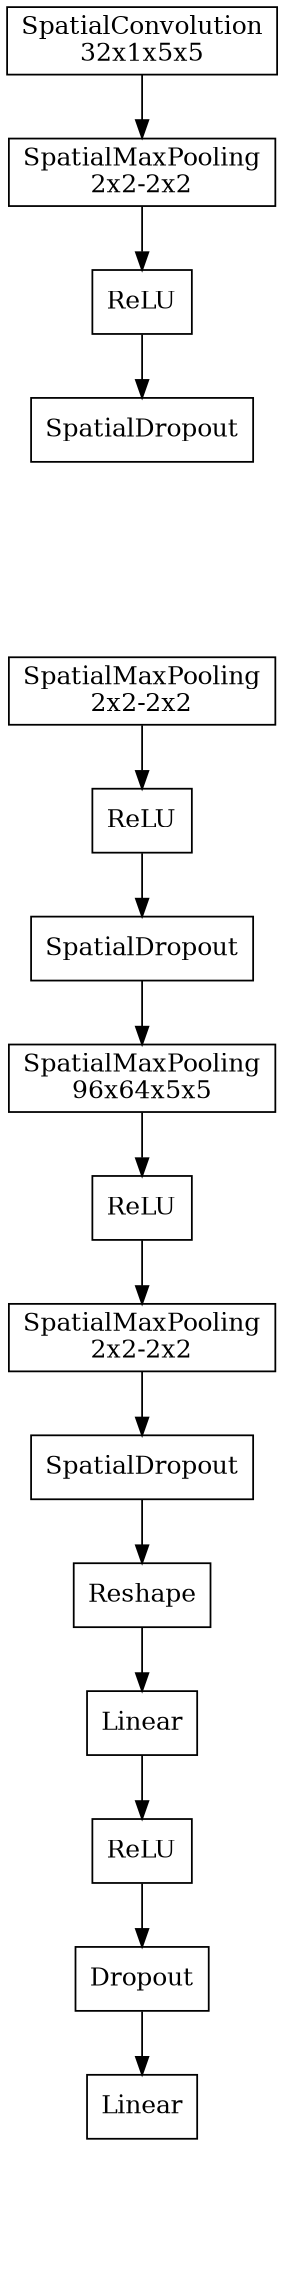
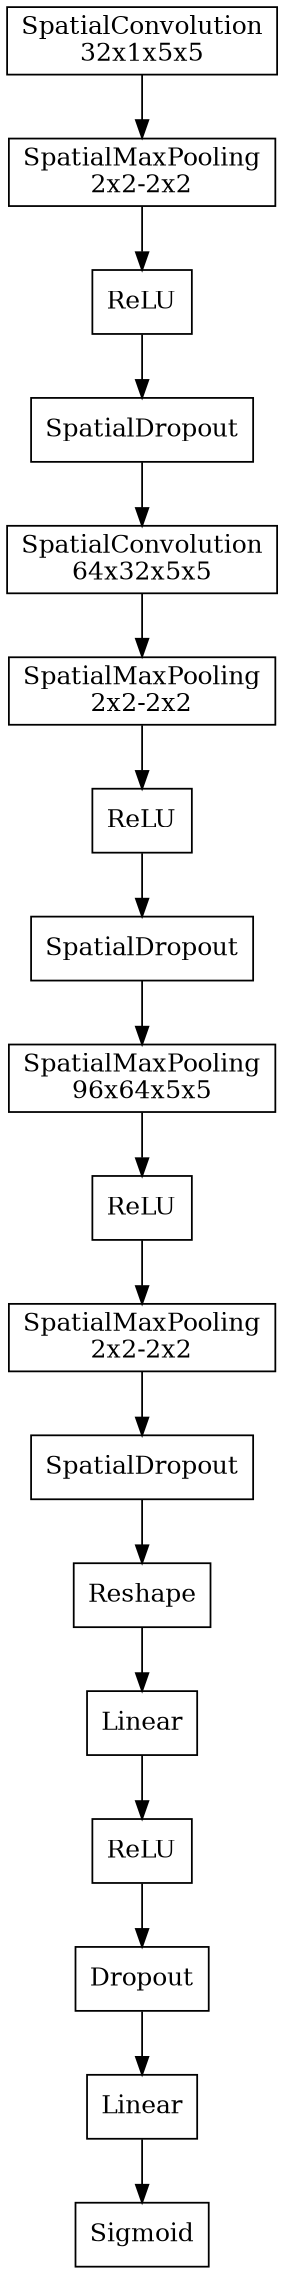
none -> (142, 560)
none -> (142, 2235)
